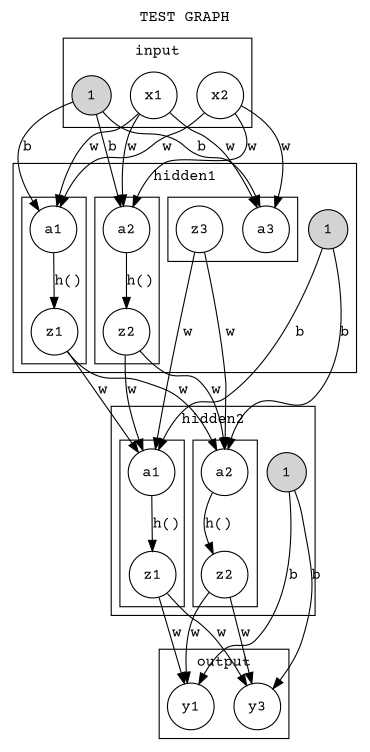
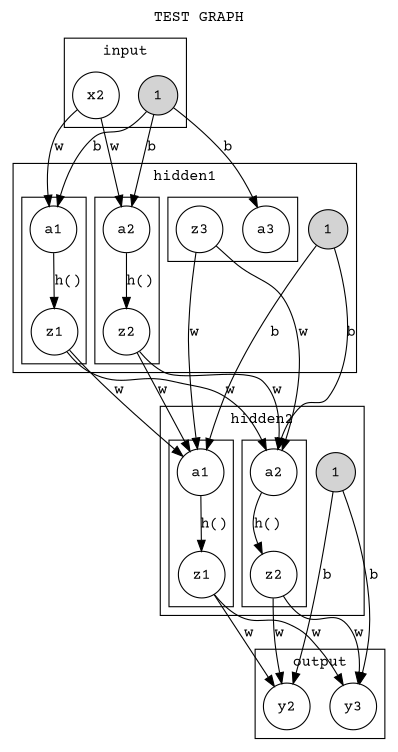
(154, 95) -> none
(279, 143) -> none
(191, 706) -> (287, 706)
